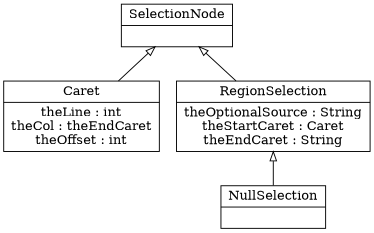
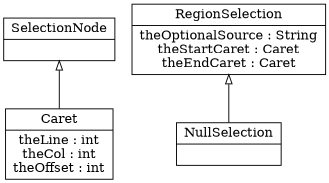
(221, 67) -> none
(82, 126) -> (59, 154)
(273, 140) -> (229, 63)
